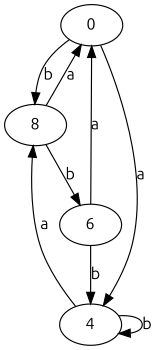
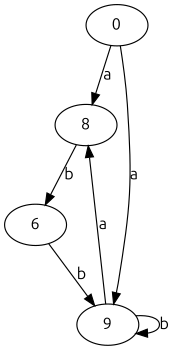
(49, 75) -> (108, 75)
(61, 80) -> none
(91, 131) -> none
(91, 325) -> (108, 325)
